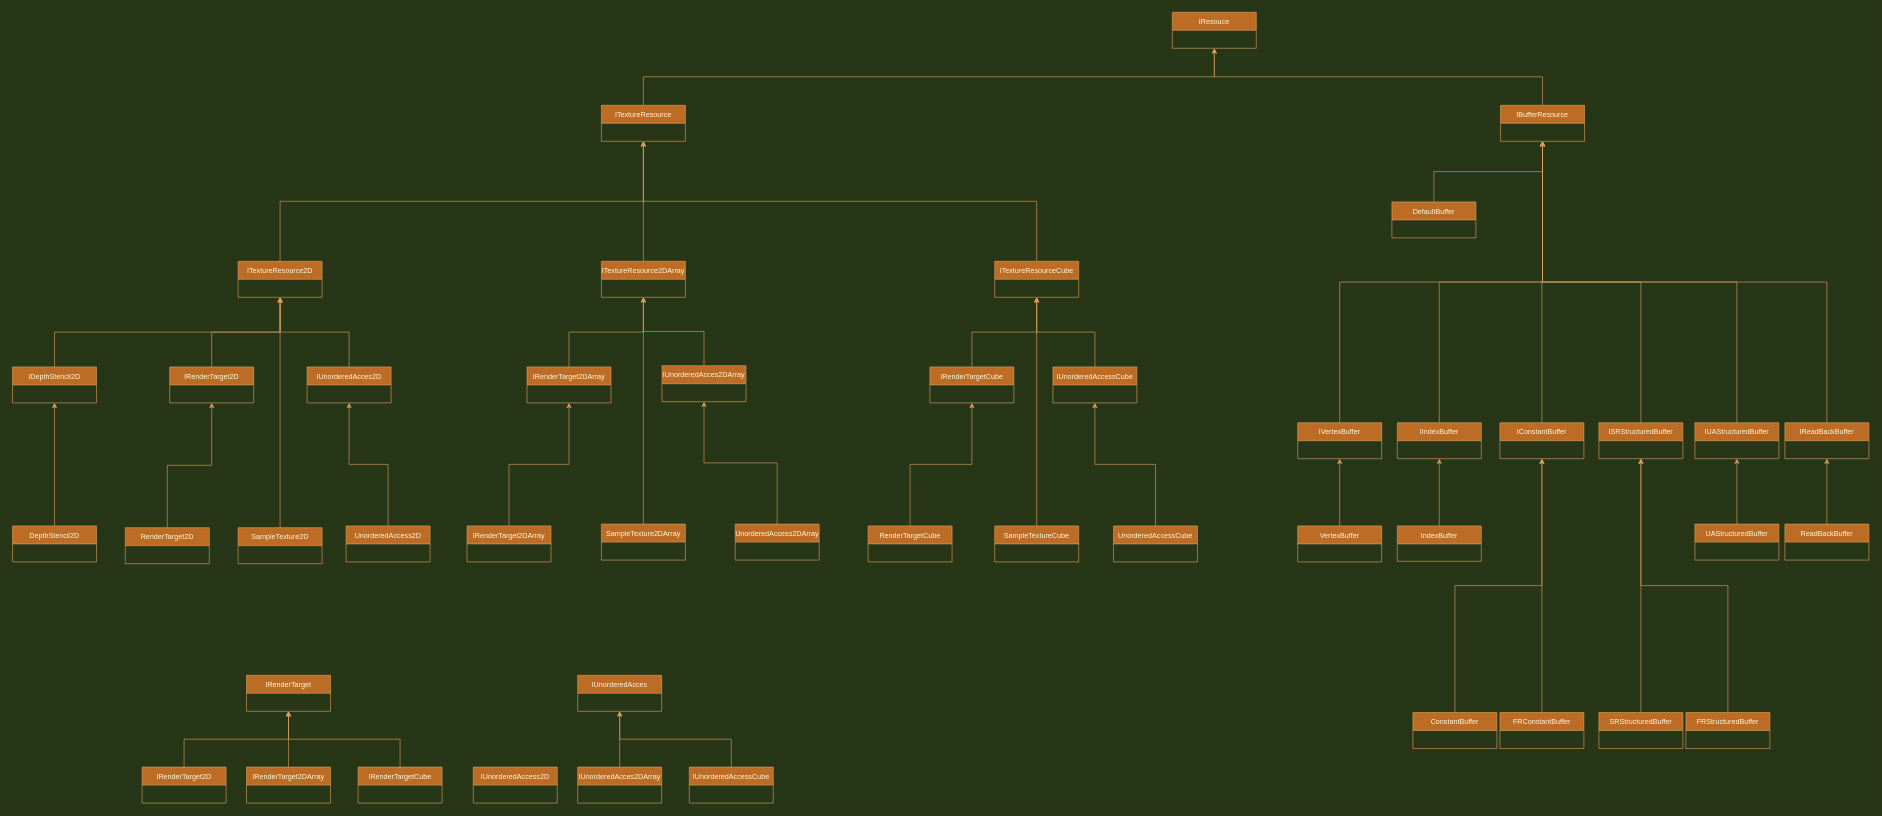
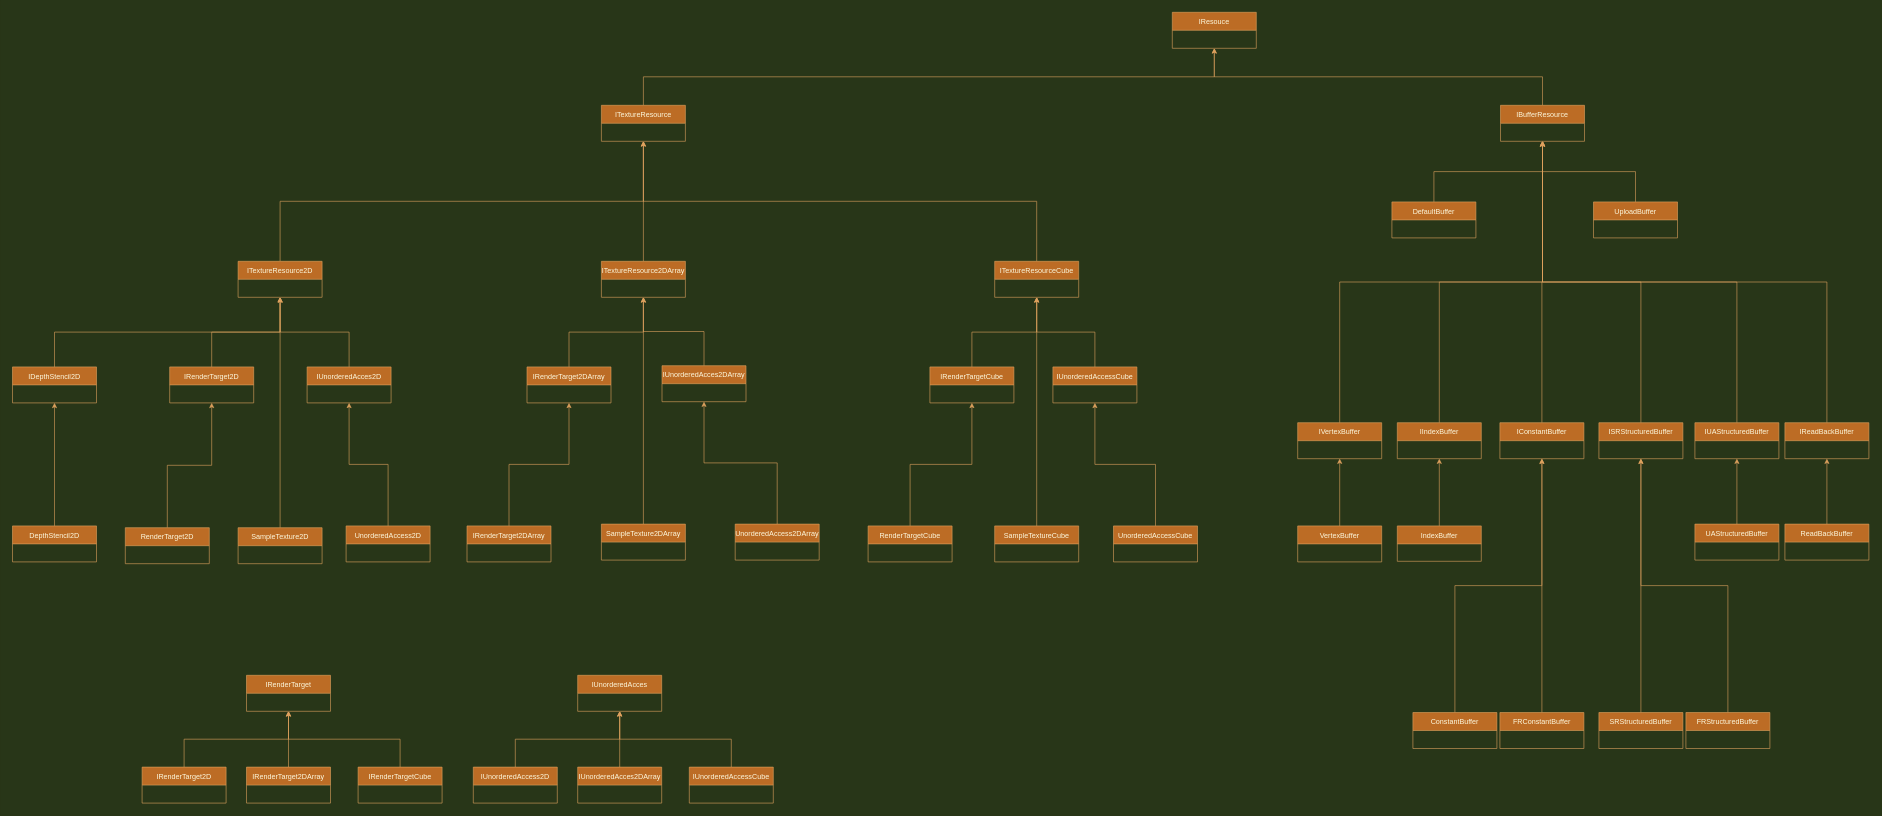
none -> (1605, 172)
none -> (1635, 220)
none -> (552, 739)
